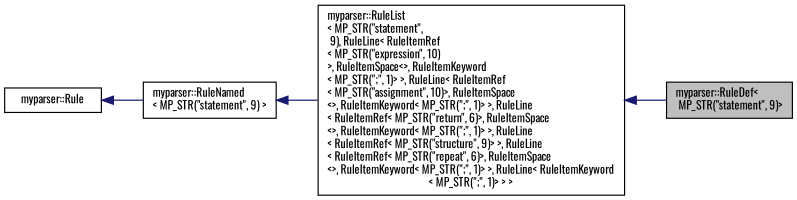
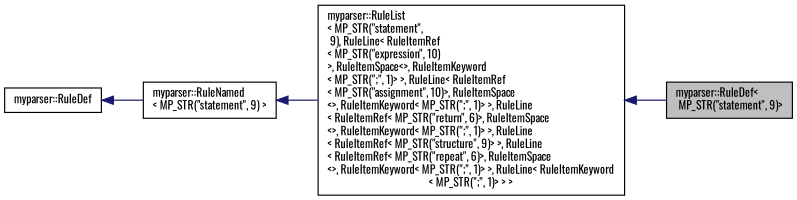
(53, 100) -> (53, 100)
